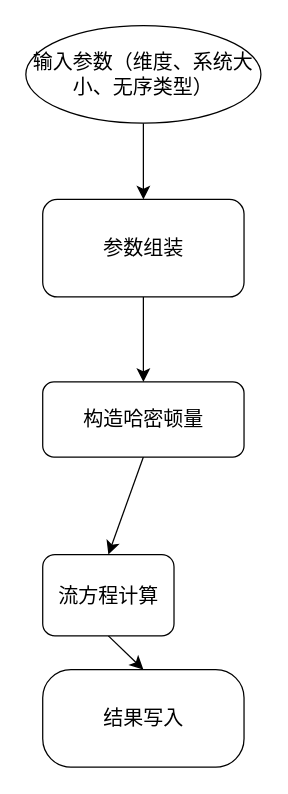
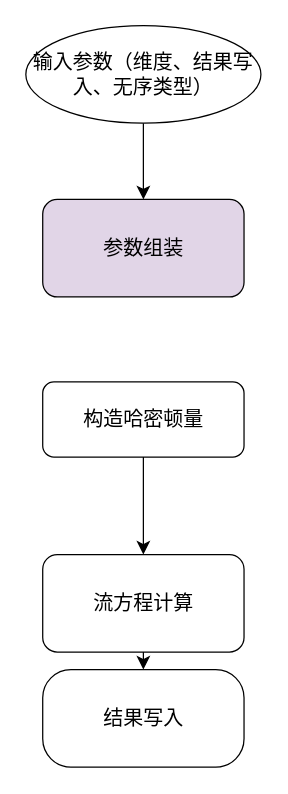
(143, 74) -> (143, 74)
(143, 248) -> (143, 248)
(143, 335) -> none
(108, 595) -> (143, 603)
